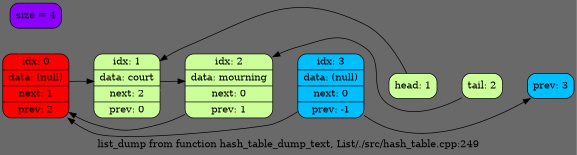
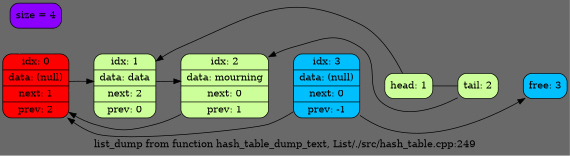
(127, 78) -> (125, 78)
(449, 86) -> (445, 86)
(551, 86) -> (545, 86)
